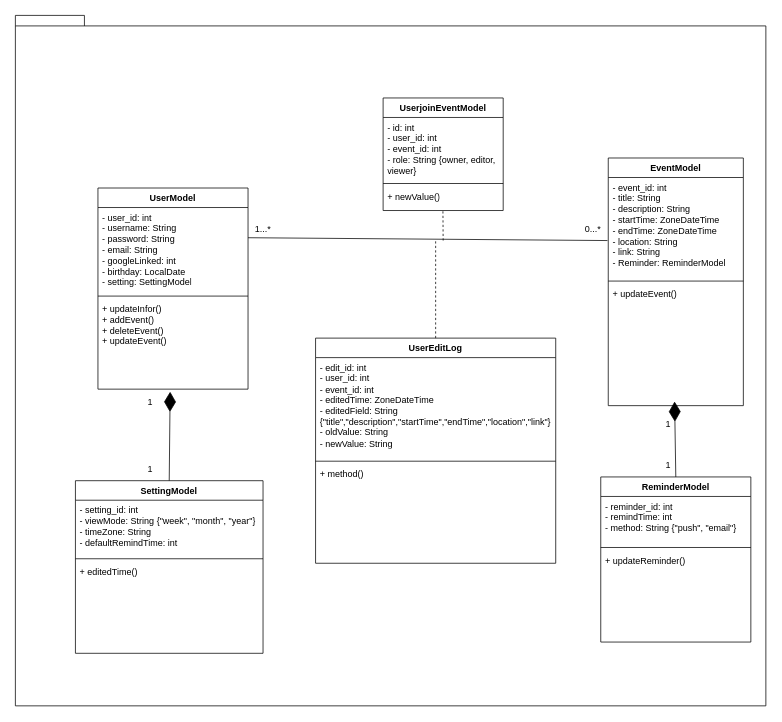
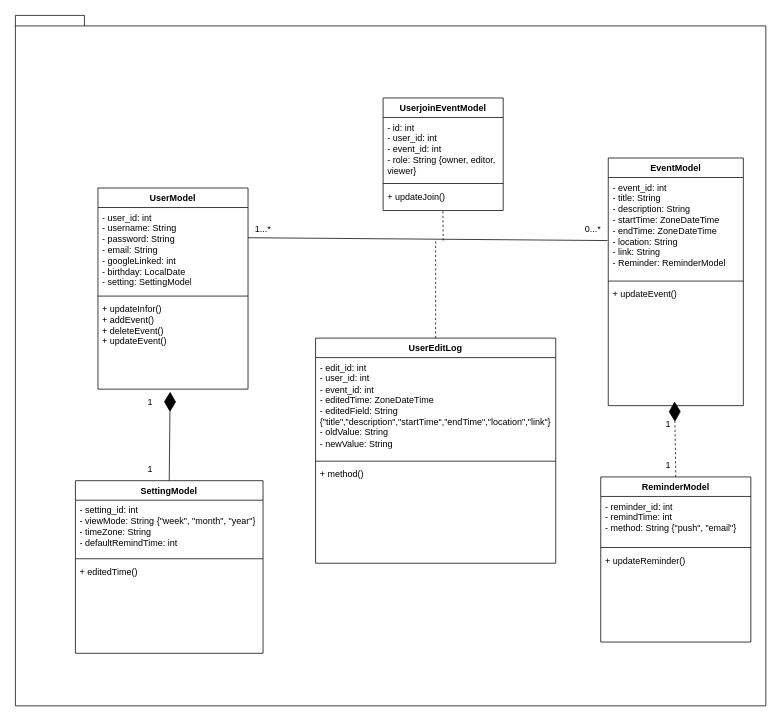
(415, 197) -> (420, 197)
(675, 448) -> (675, 448)
